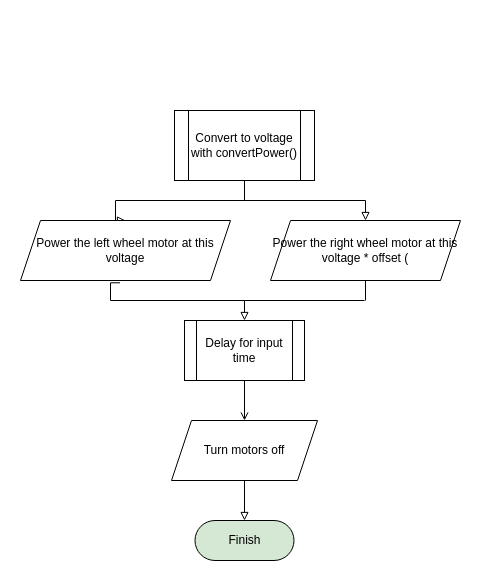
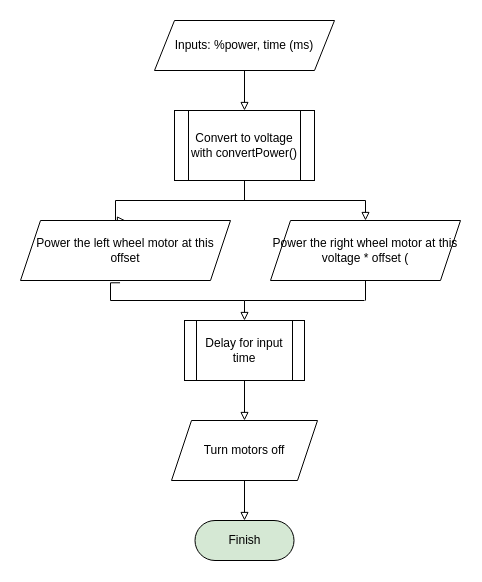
none -> (245, 46)
none -> (245, 86)
(126, 251) -> (126, 251)
(245, 414) -> (245, 411)
